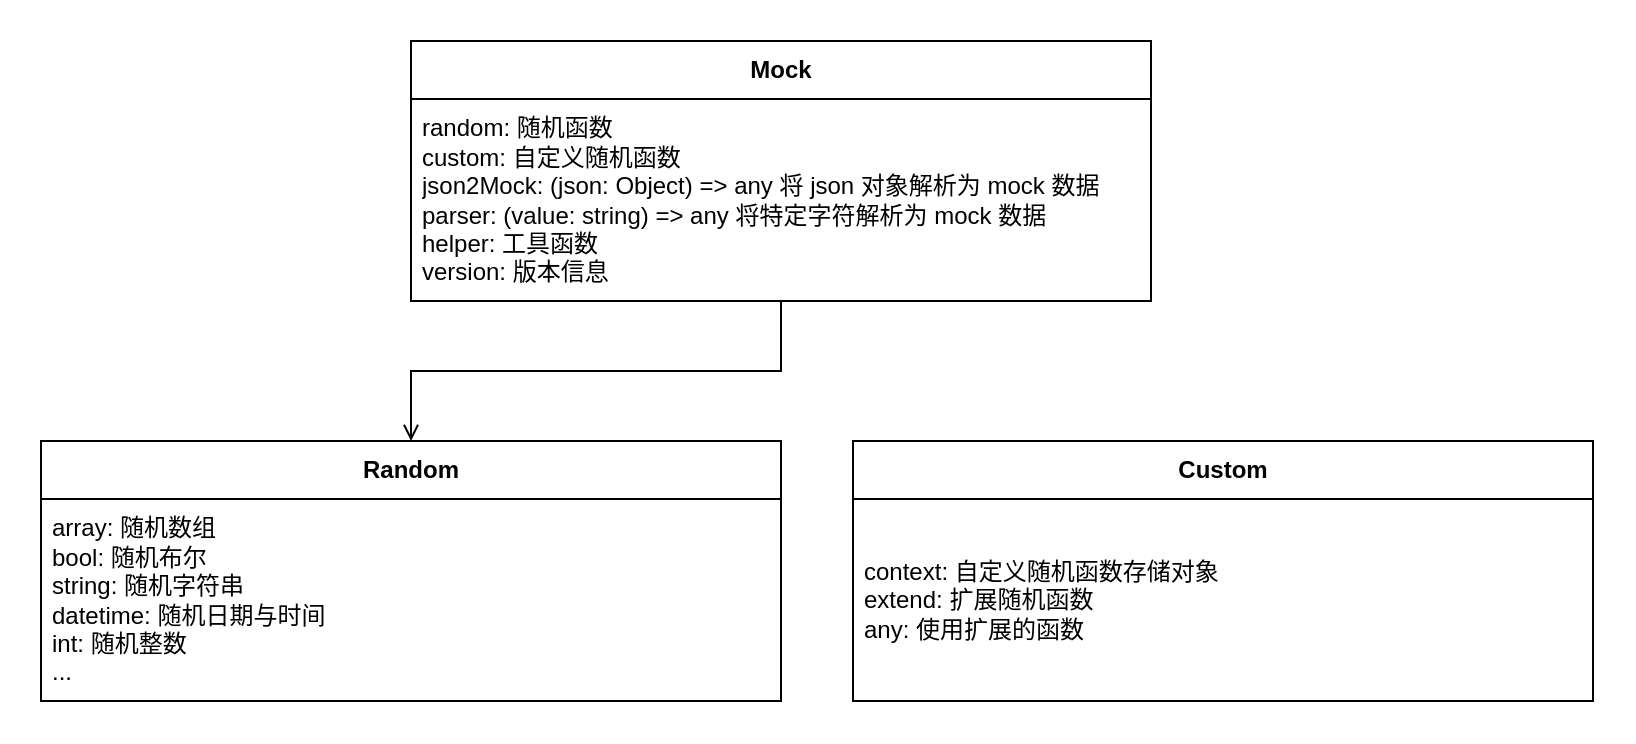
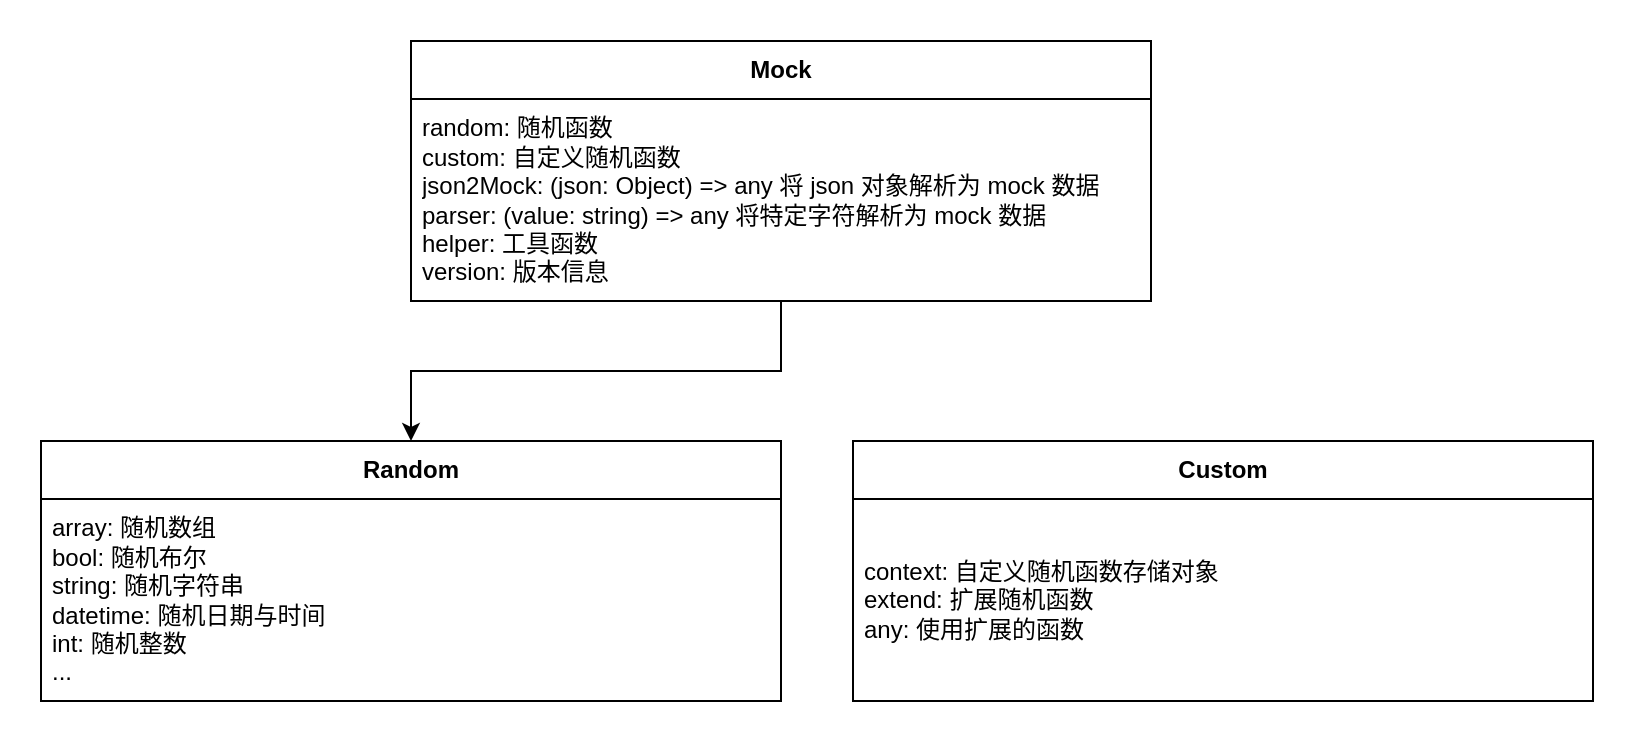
(411, 428) -> (411, 426)
